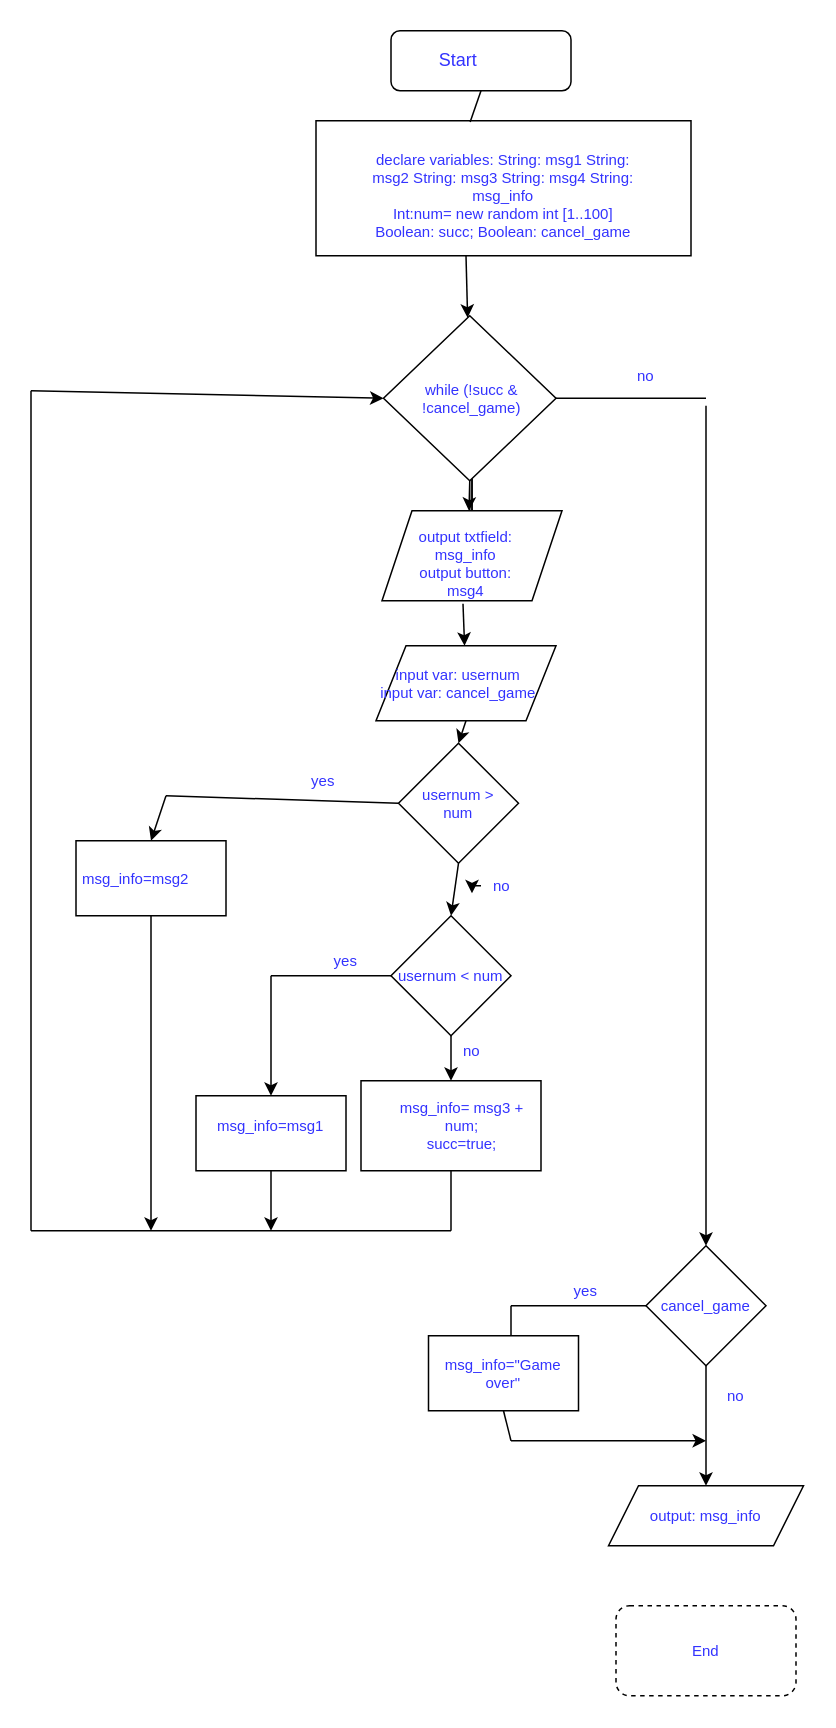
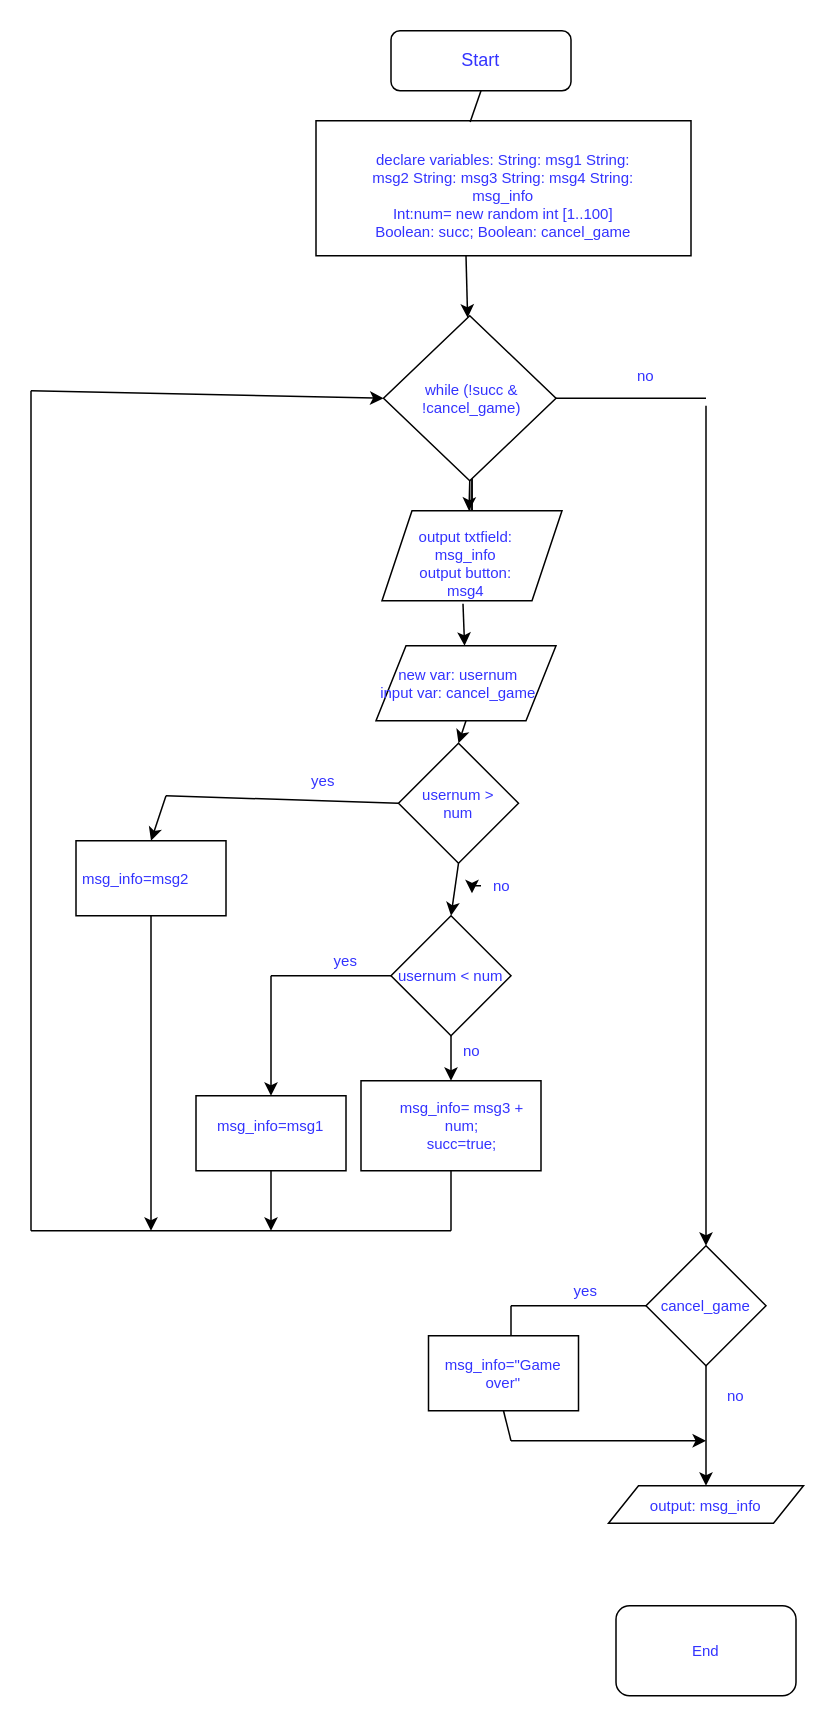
(458, 61) -> (481, 61)
(458, 683) -> (458, 683)
(706, 1516) -> (706, 1505)
(706, 1651) -> (706, 1651)
